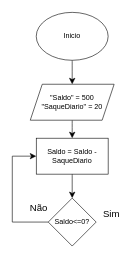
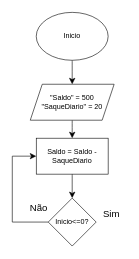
(72, 222) -> (72, 222)
